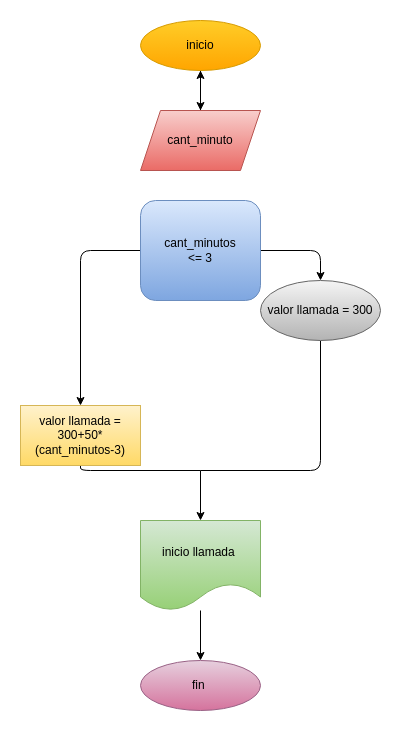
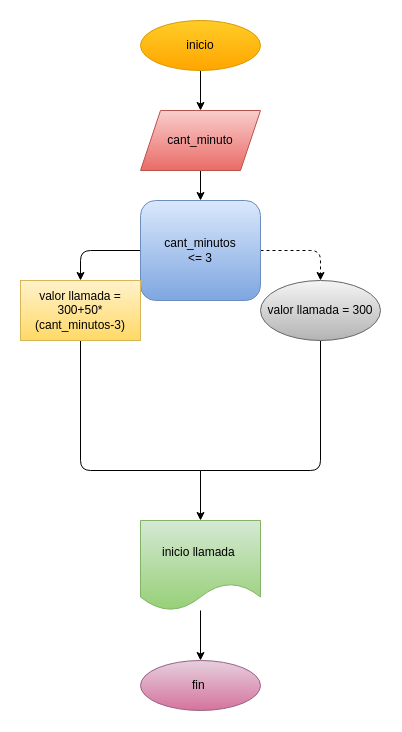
(201, 109) -> (201, 182)
(297, 251) -> (297, 251)
(81, 436) -> (81, 311)
